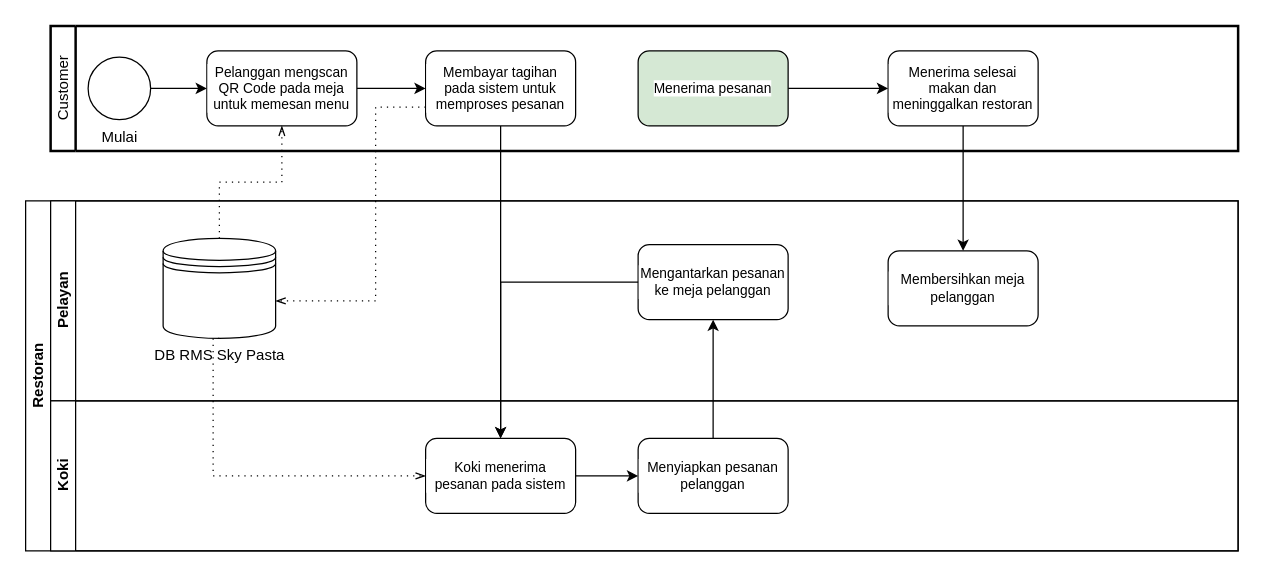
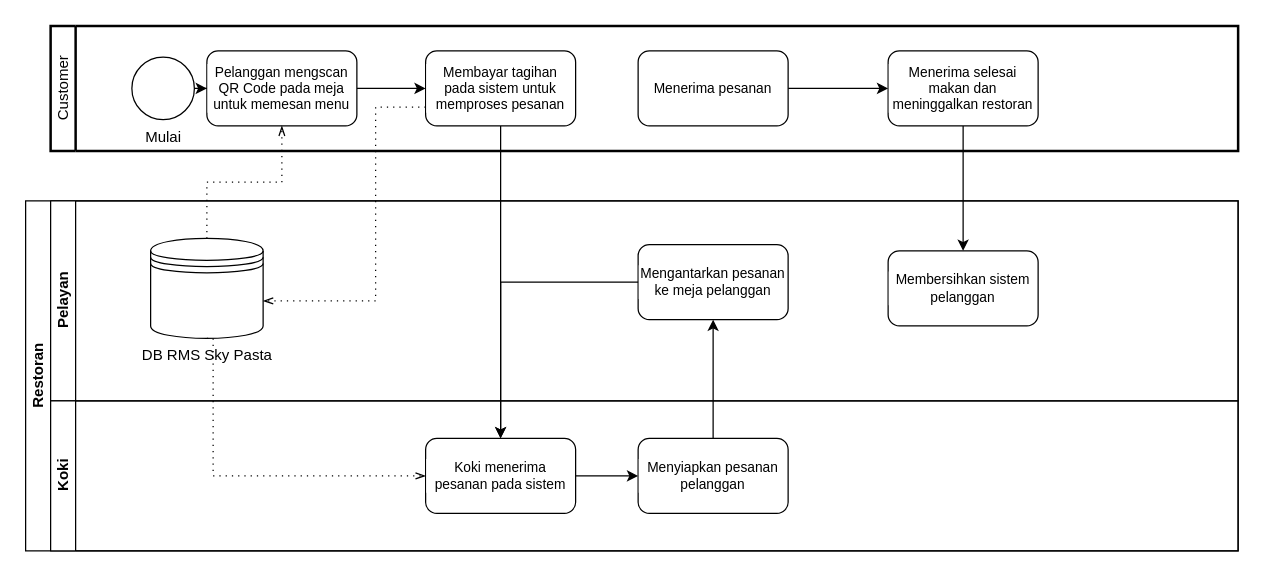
(119, 88) -> (163, 88)
(713, 88) -> (713, 88)
(219, 288) -> (207, 288)
(963, 288) -> (963, 288)
